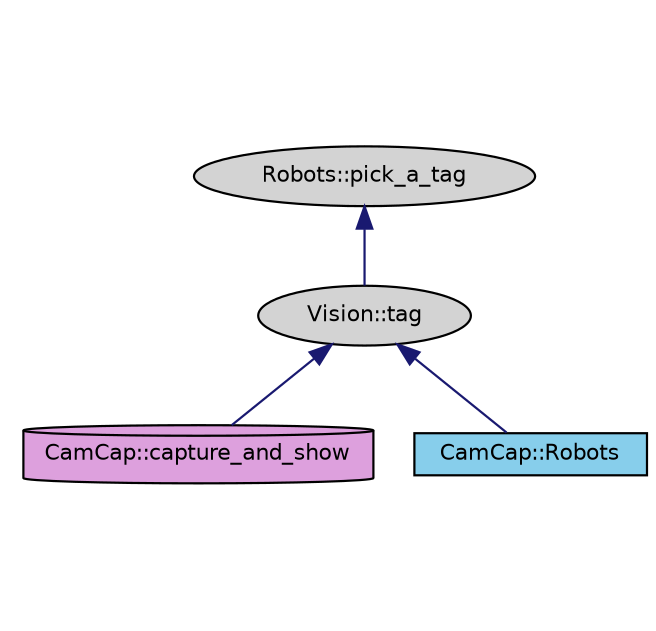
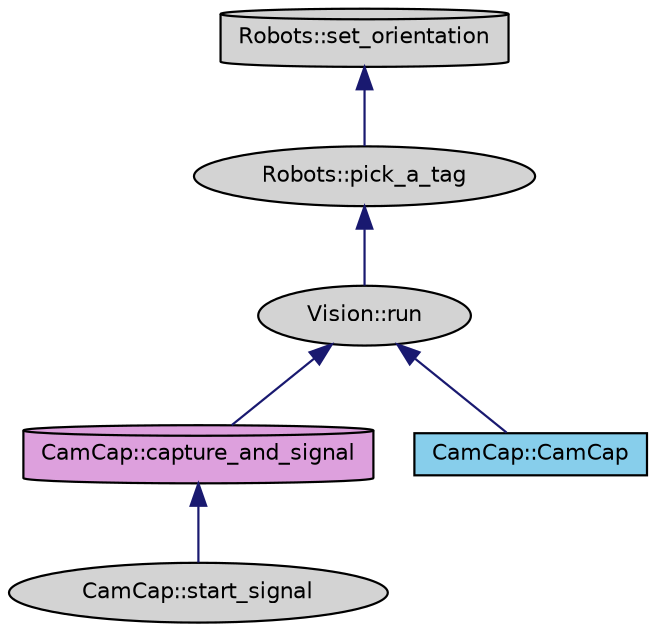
none -> (365, 38)
(365, 316) -> (365, 316)
(198, 454) -> (198, 454)
(531, 454) -> (531, 454)
none -> (198, 593)
